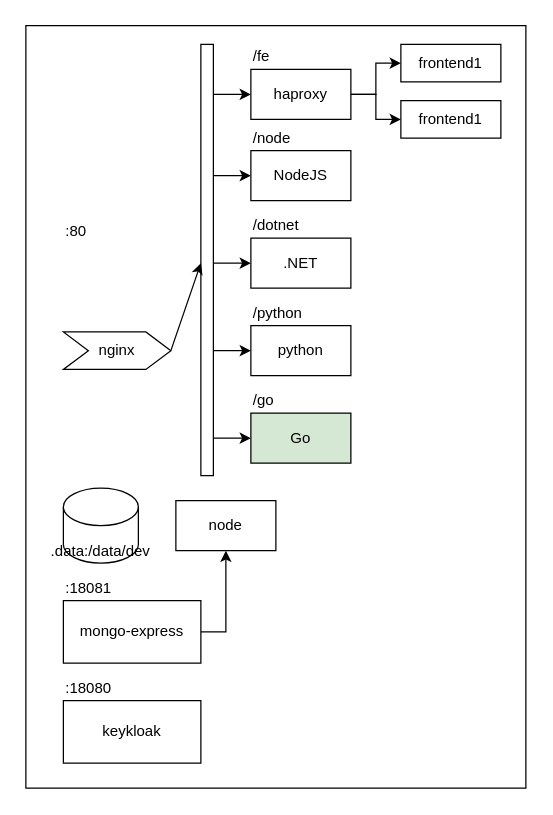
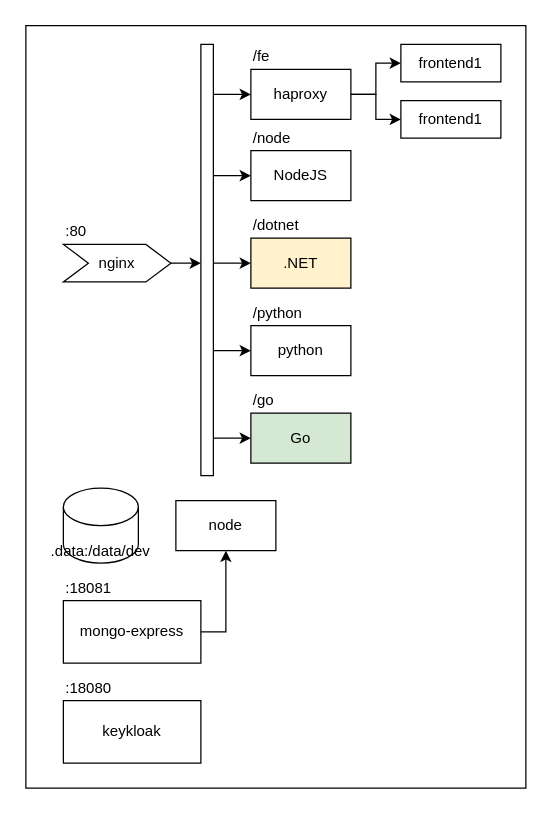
(301, 263) -> (301, 263)
(117, 351) -> (117, 263)
